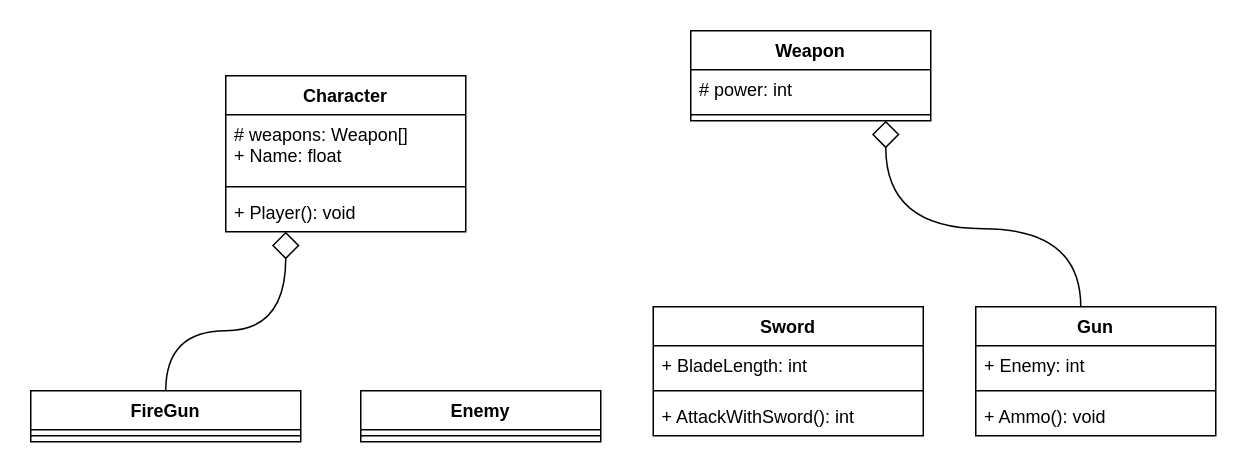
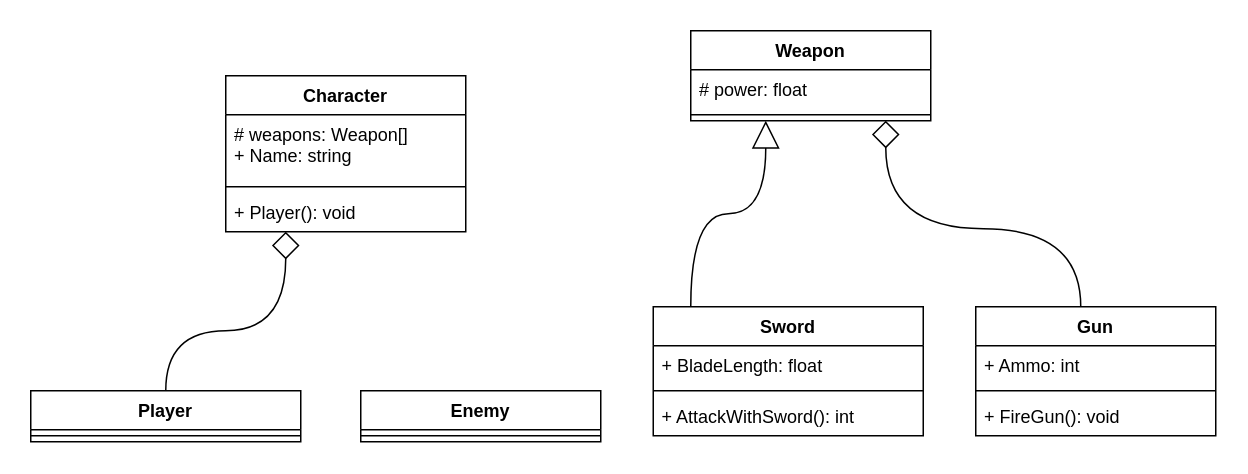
(750, 90) -> (760, 90)
(323, 135) -> (323, 135)
none -> (715, 217)
(741, 366) -> (751, 366)
(1035, 366) -> (1030, 366)
(165, 411) -> (165, 411)
(1045, 417) -> (1058, 417)
